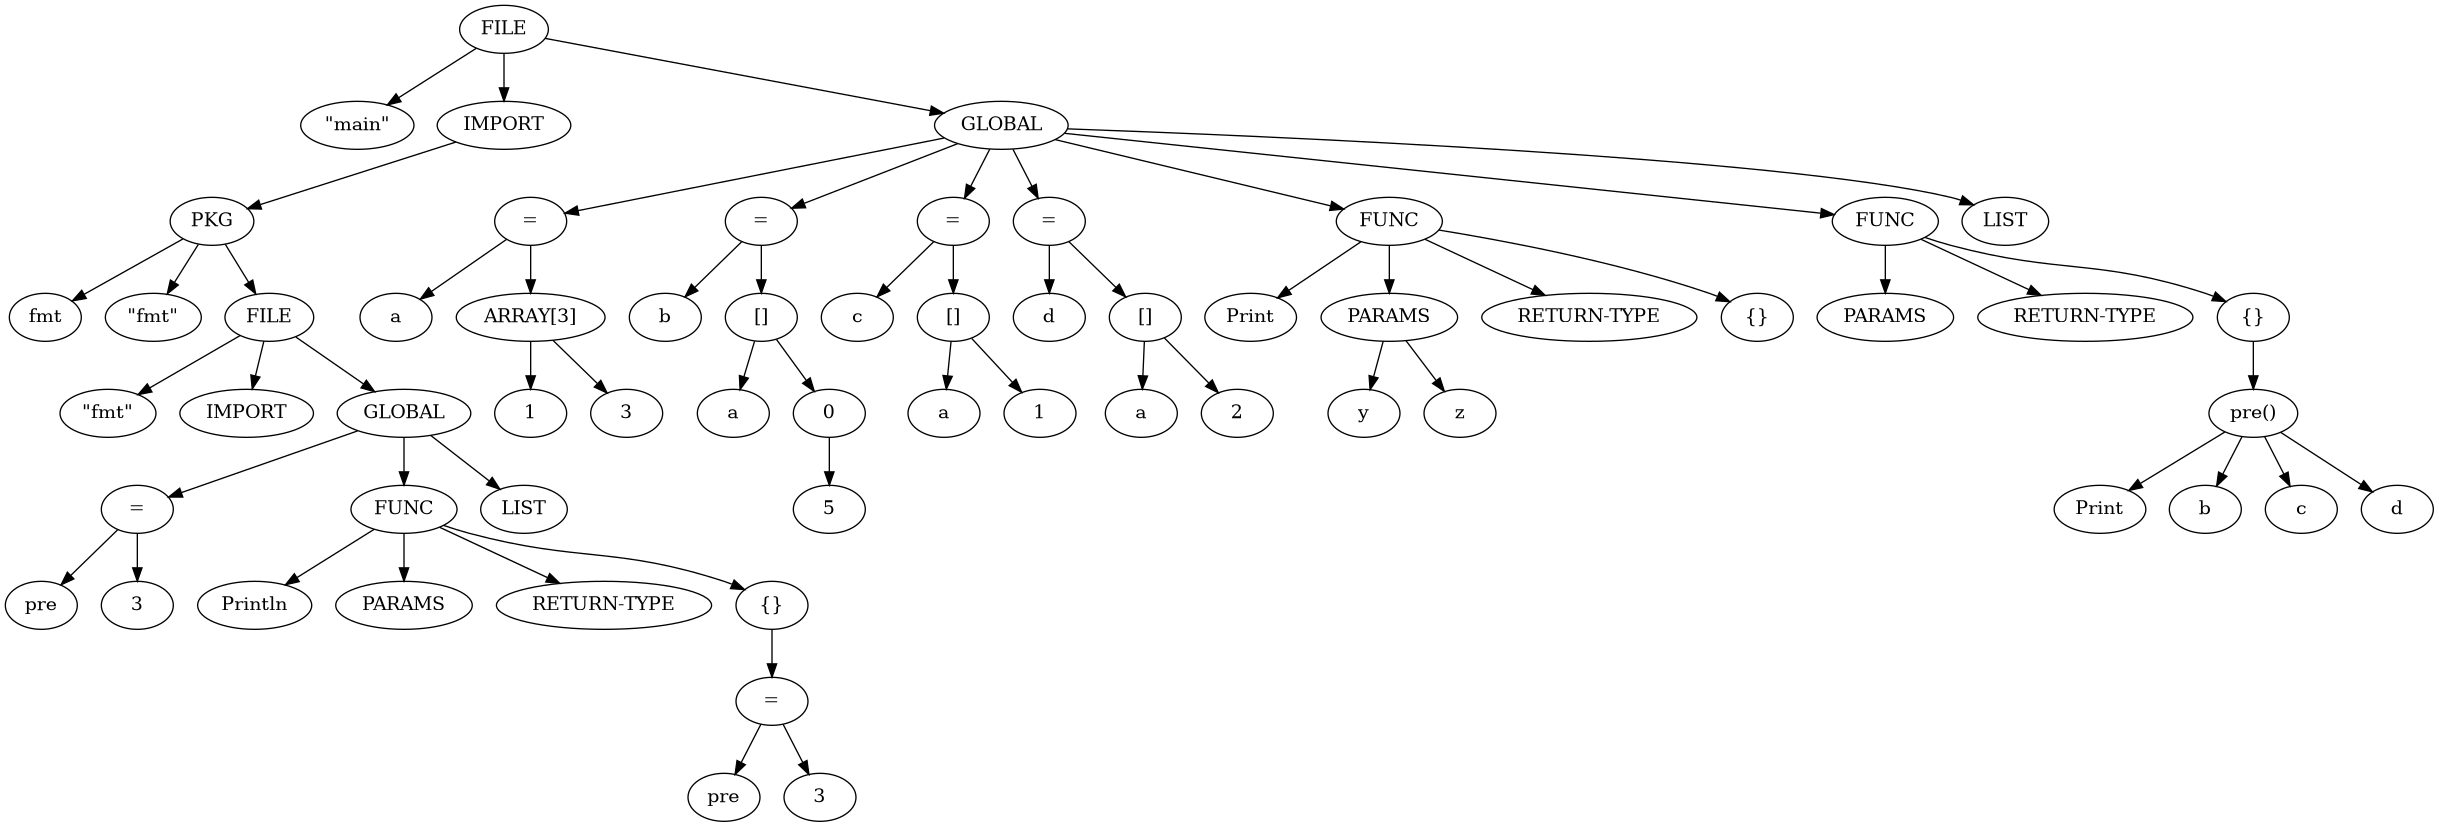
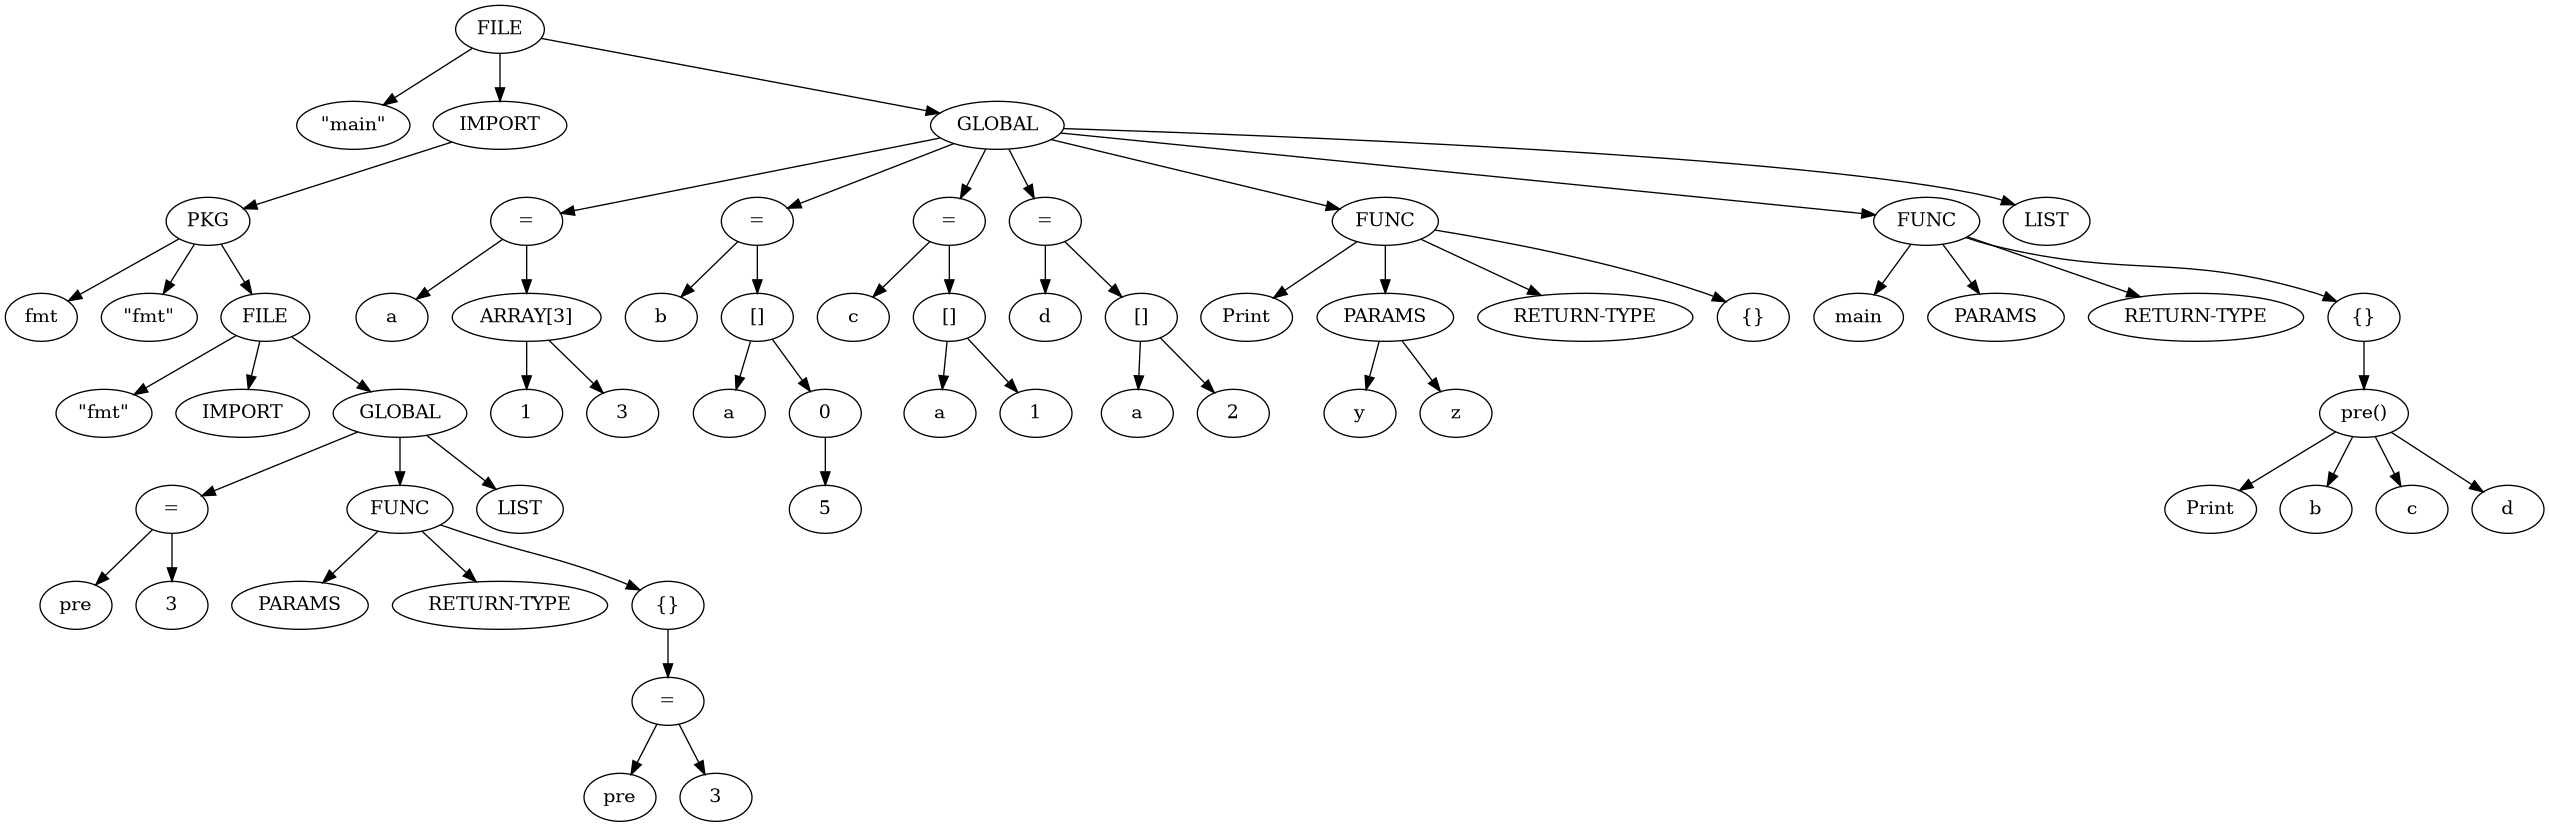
none -> (1859, 317)
(255, 605) -> none
